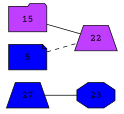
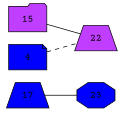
(28, 57) -> (28, 57)
(28, 95) -> (28, 95)
